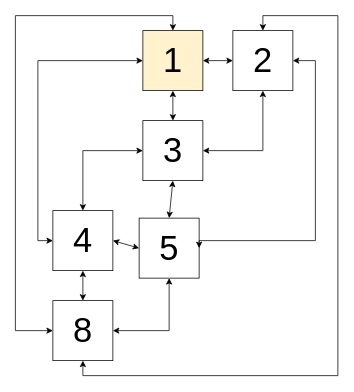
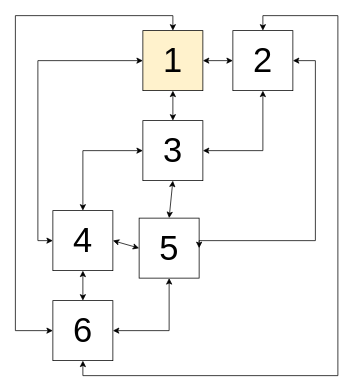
(83, 330) -> (83, 330)
